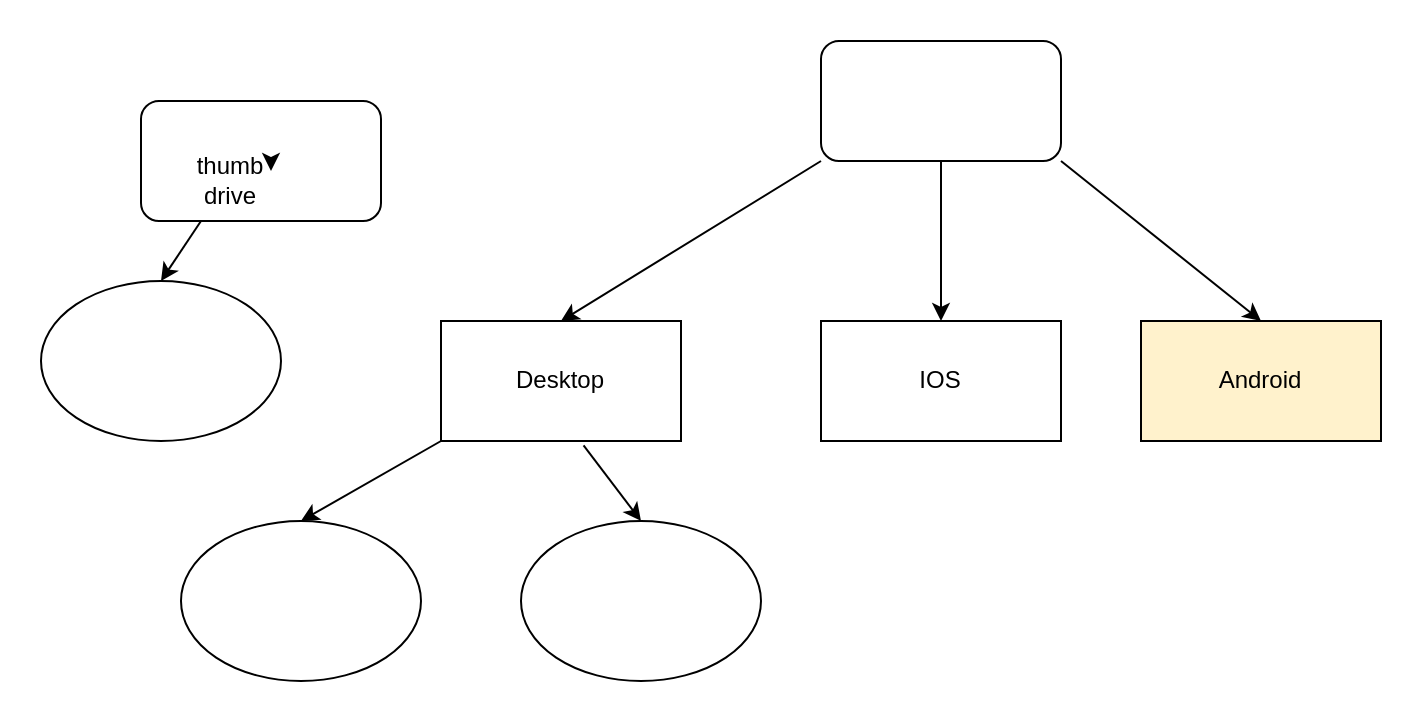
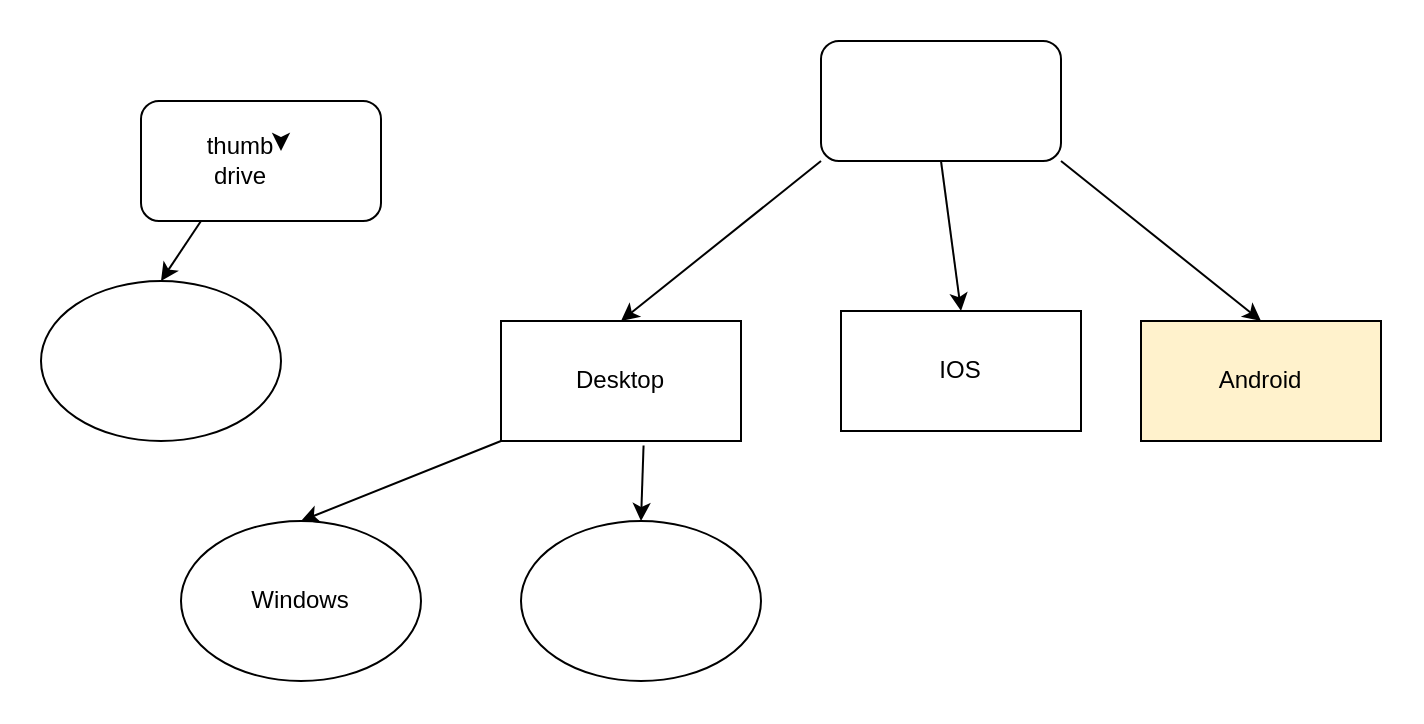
(231, 181) -> (241, 161)
(561, 381) -> (621, 381)
(941, 381) -> (961, 371)
none -> (301, 601)
